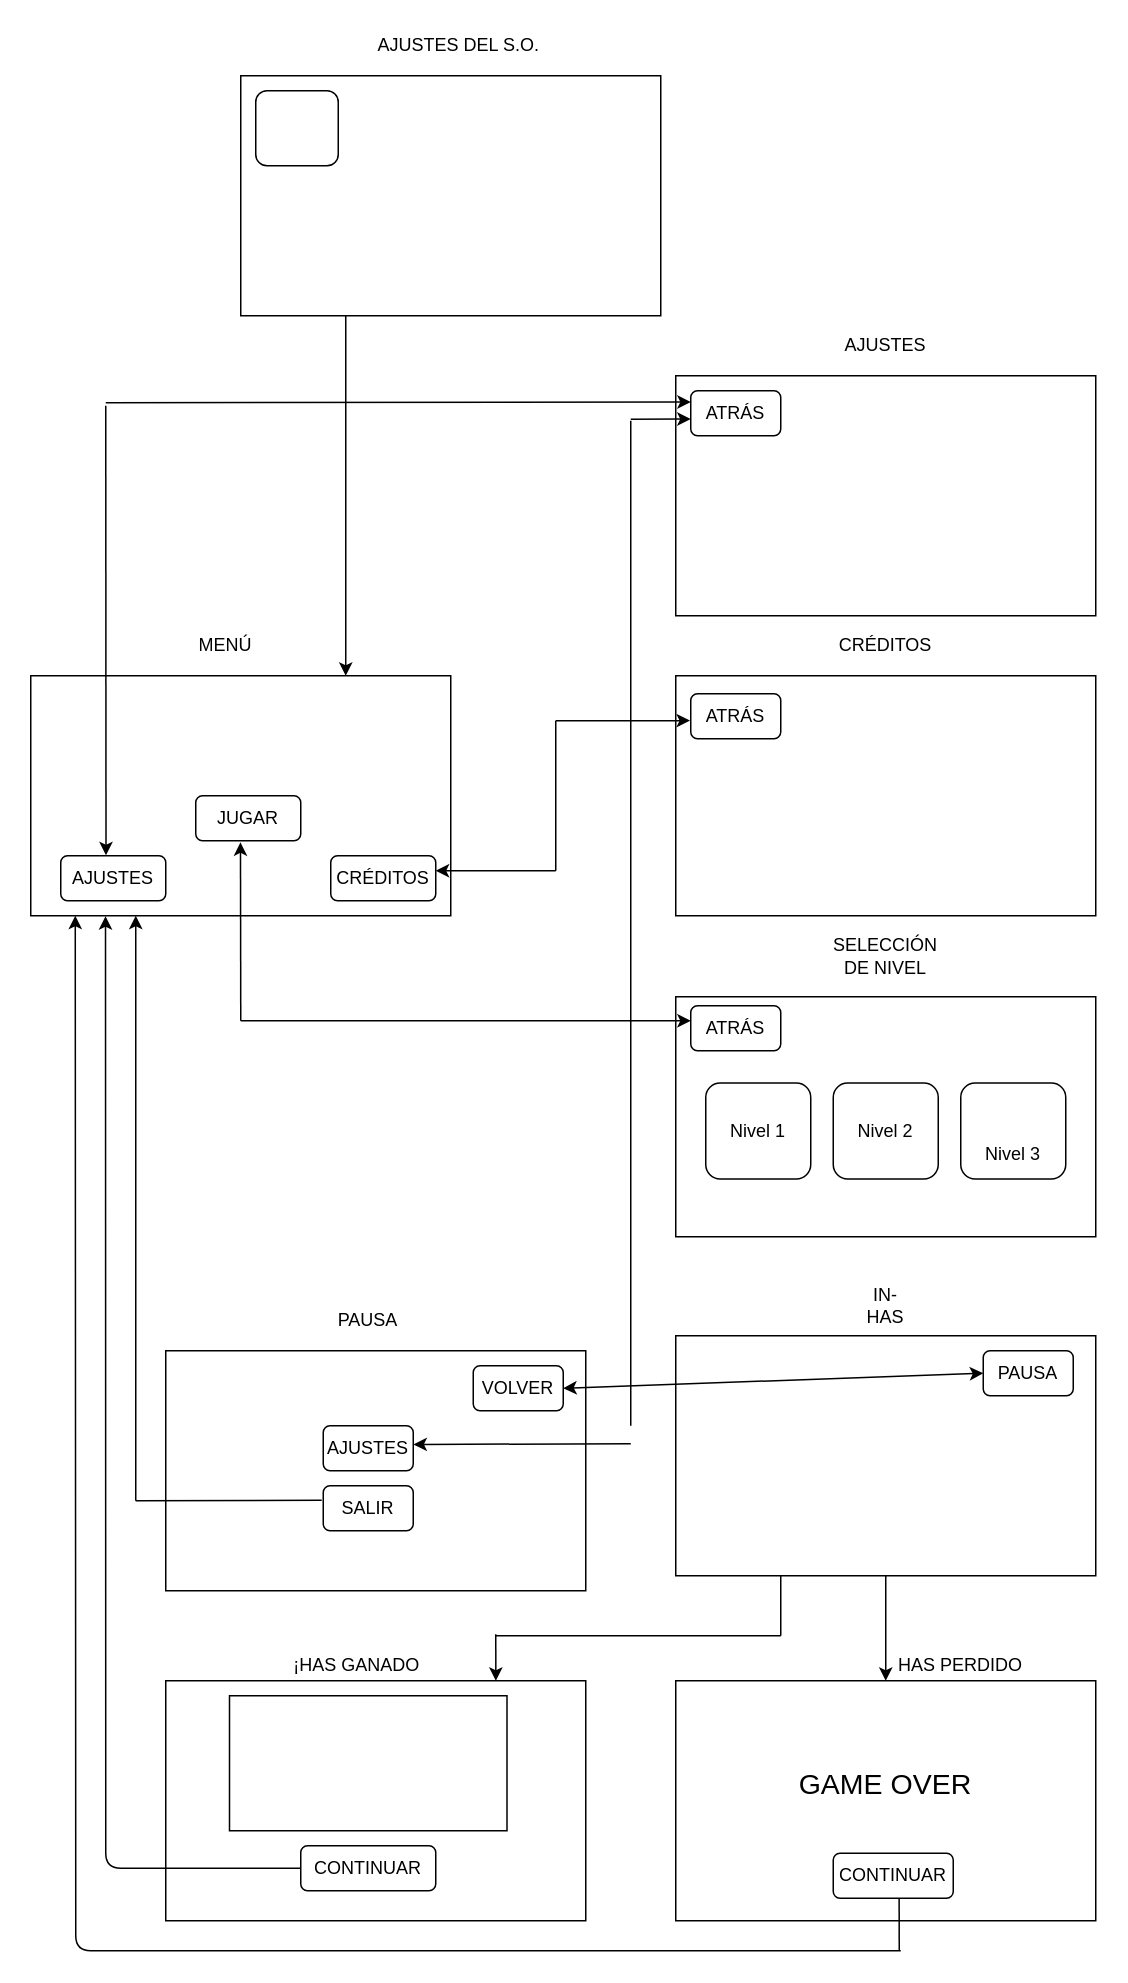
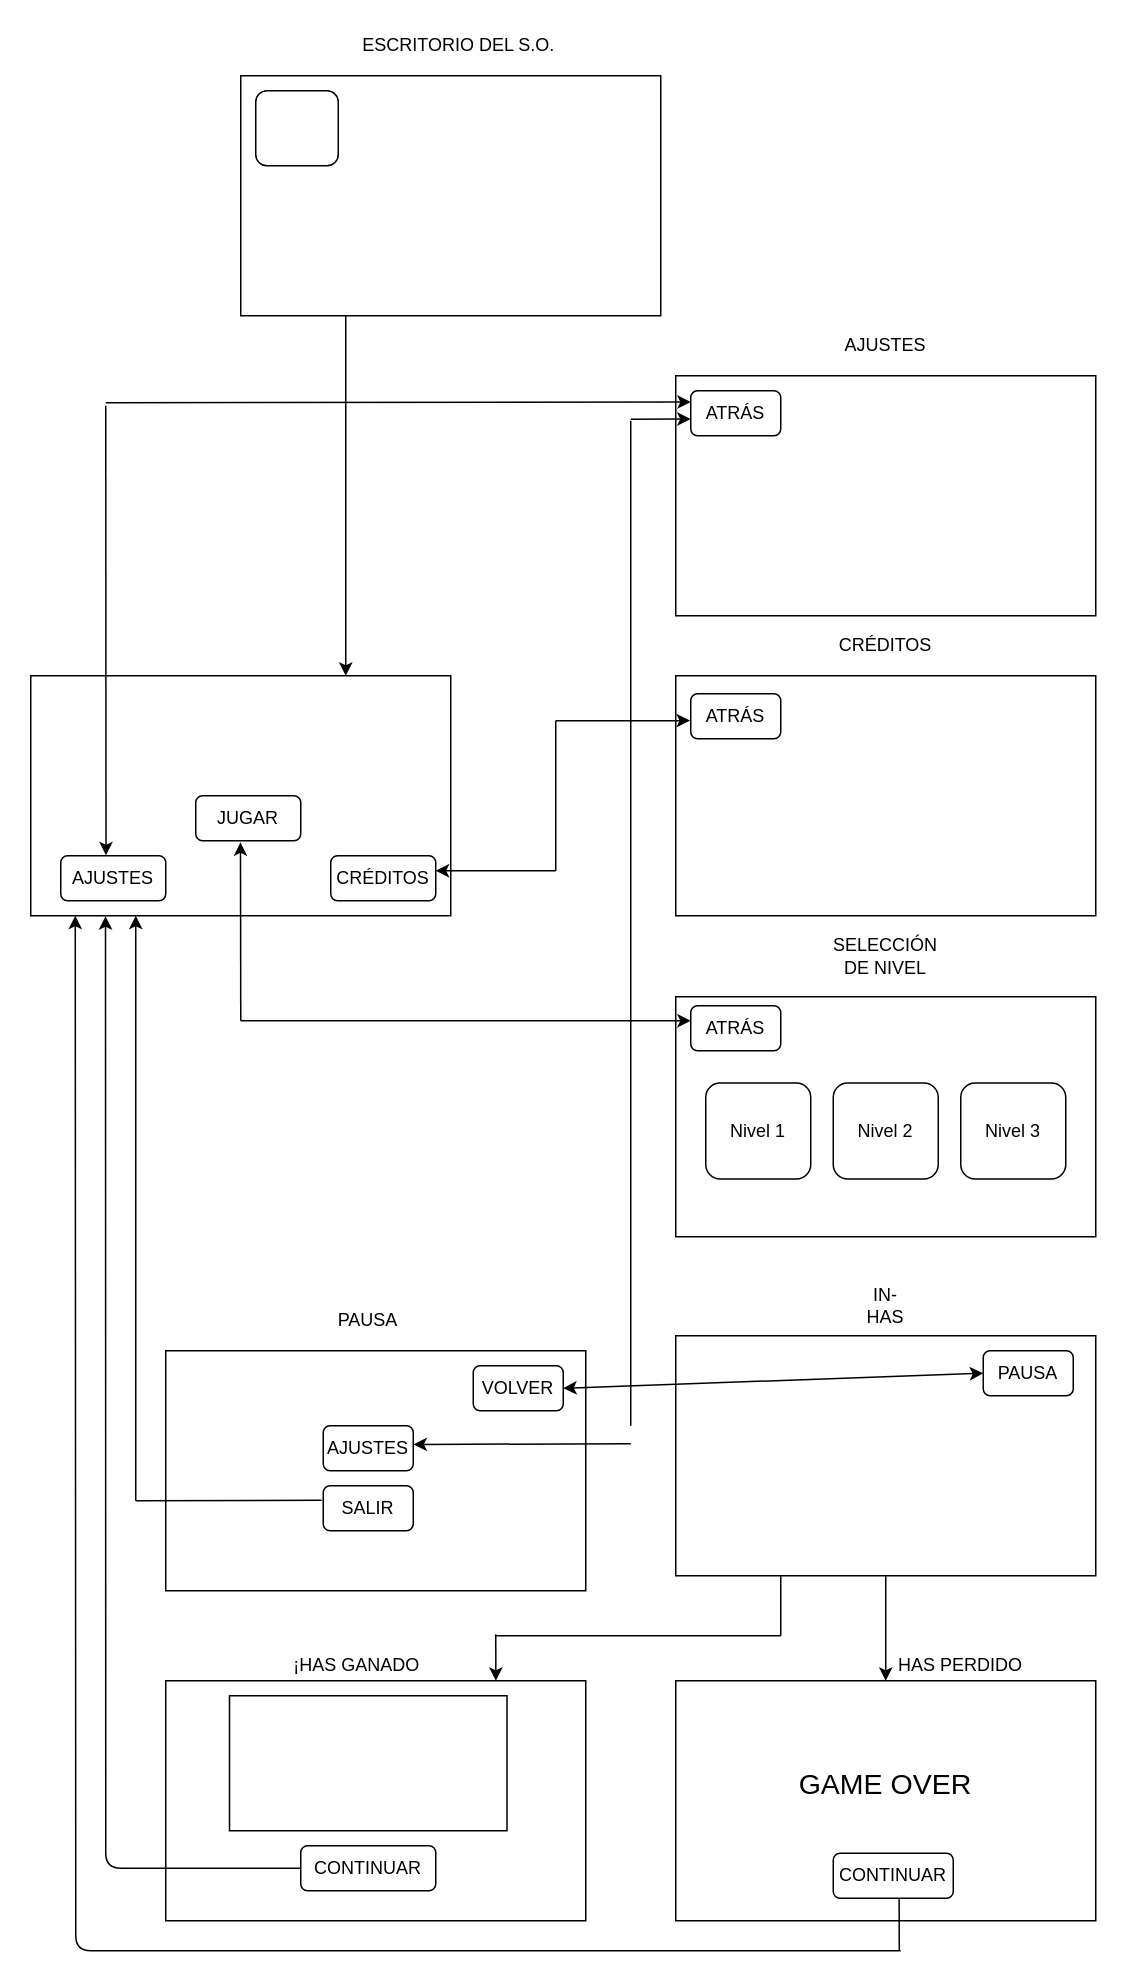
(459, 46) -> (459, 46)
(226, 646) -> none
(1013, 1154) -> (1013, 1131)
